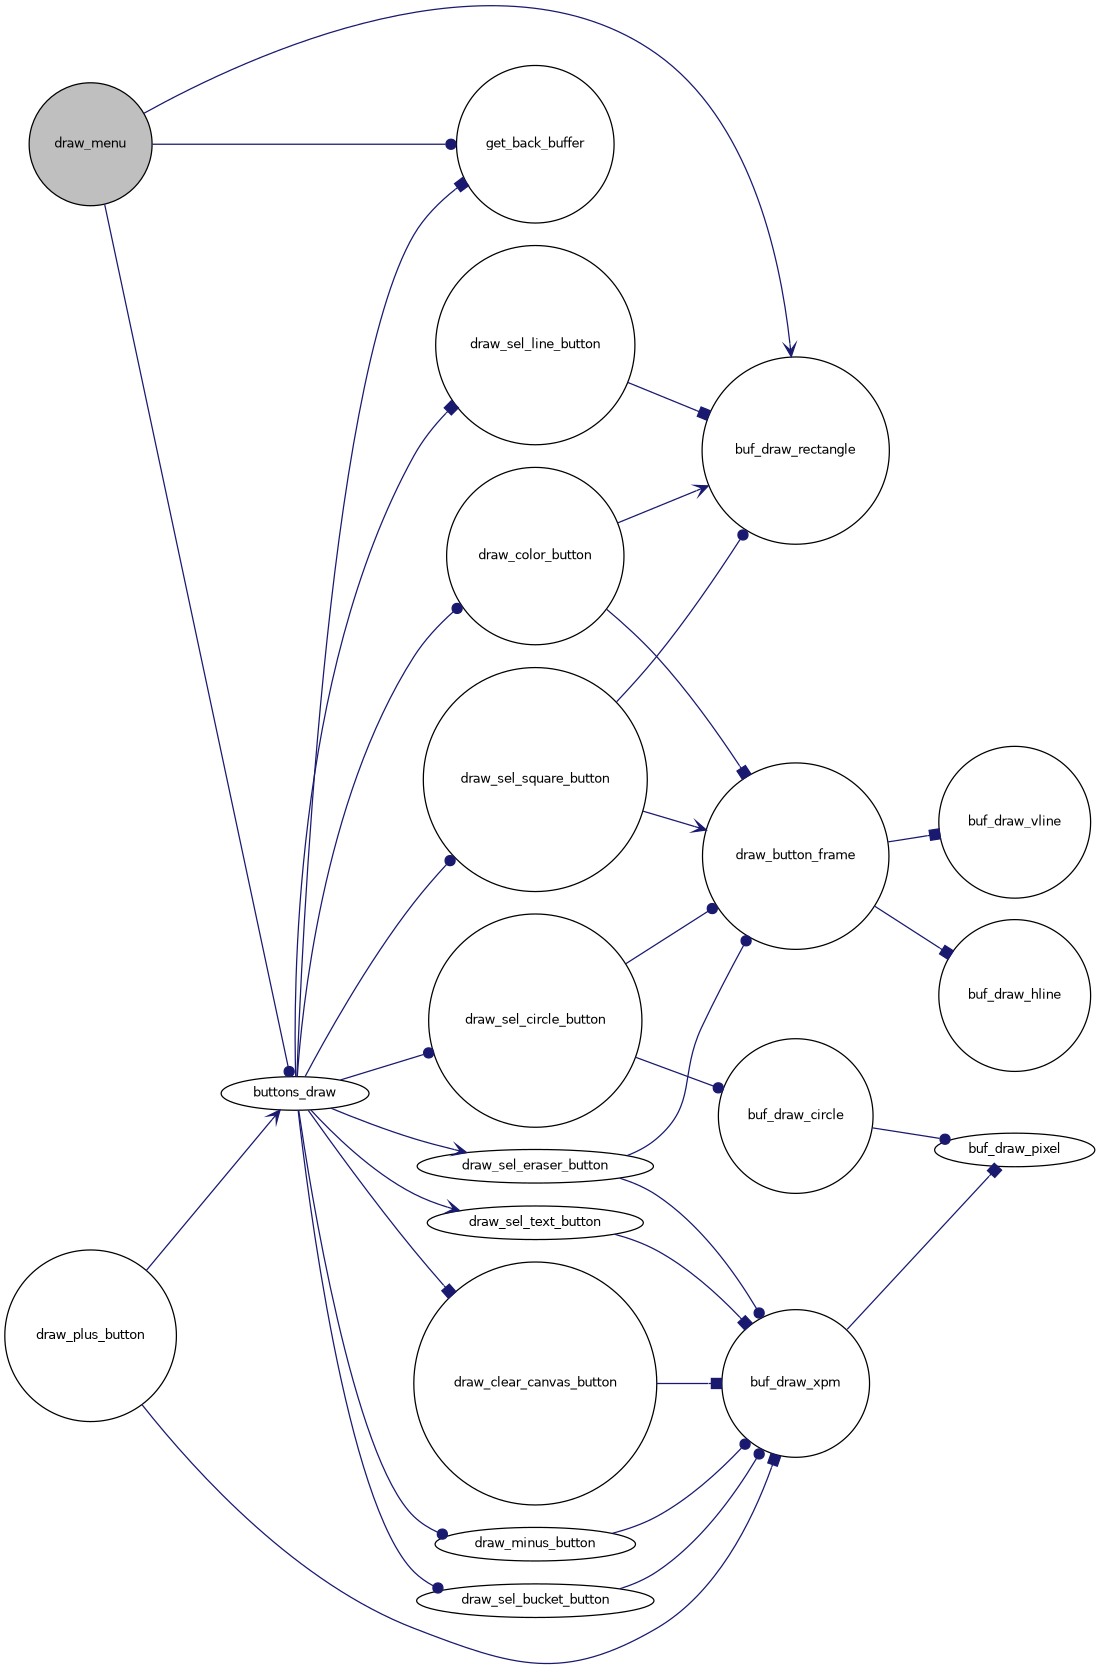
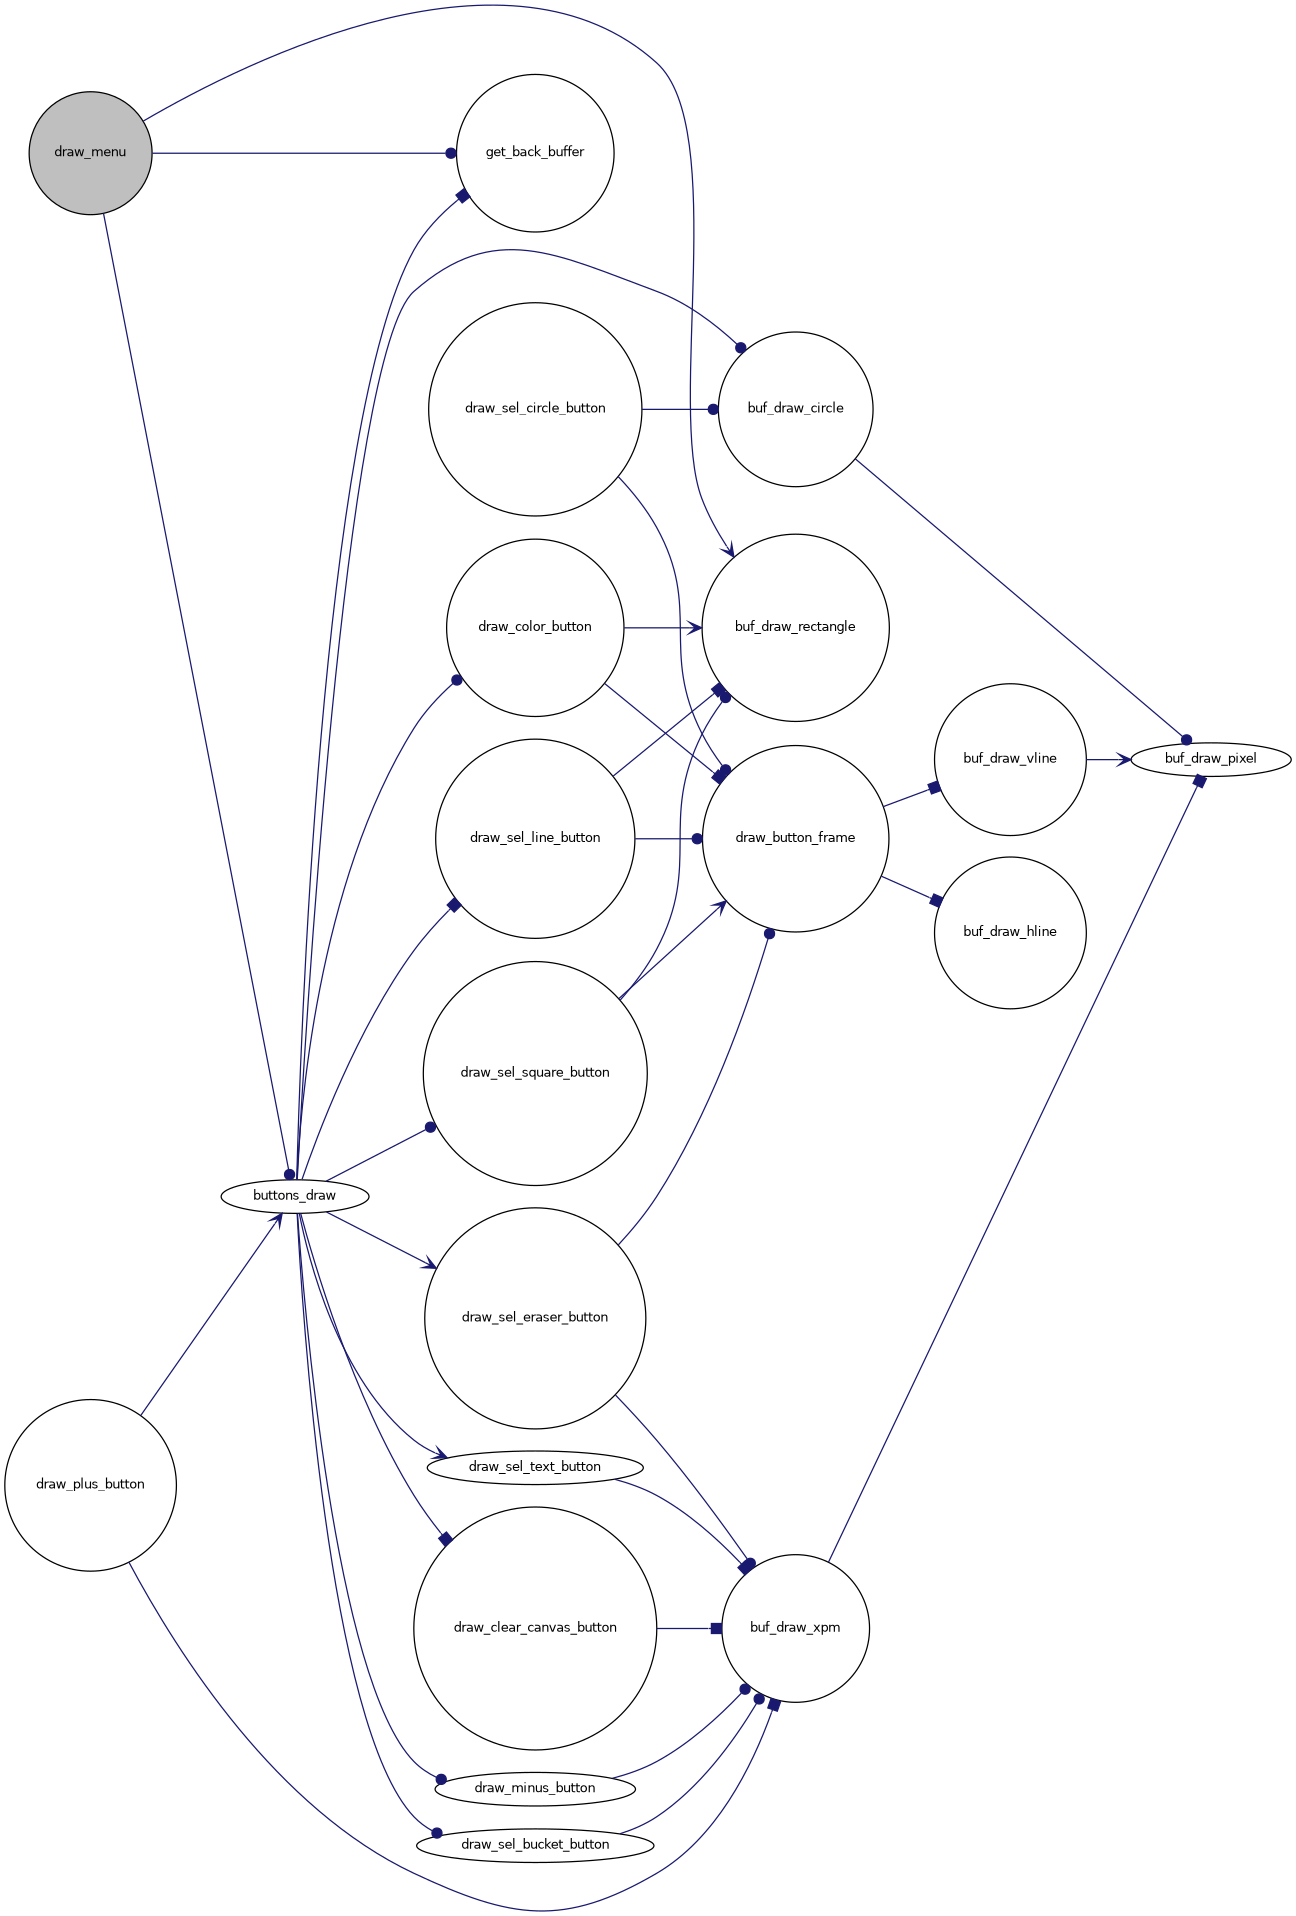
none -> (1102, 760)
none -> (664, 839)
(382, 1067) -> (350, 553)
(535, 1166) -> (535, 1318)
